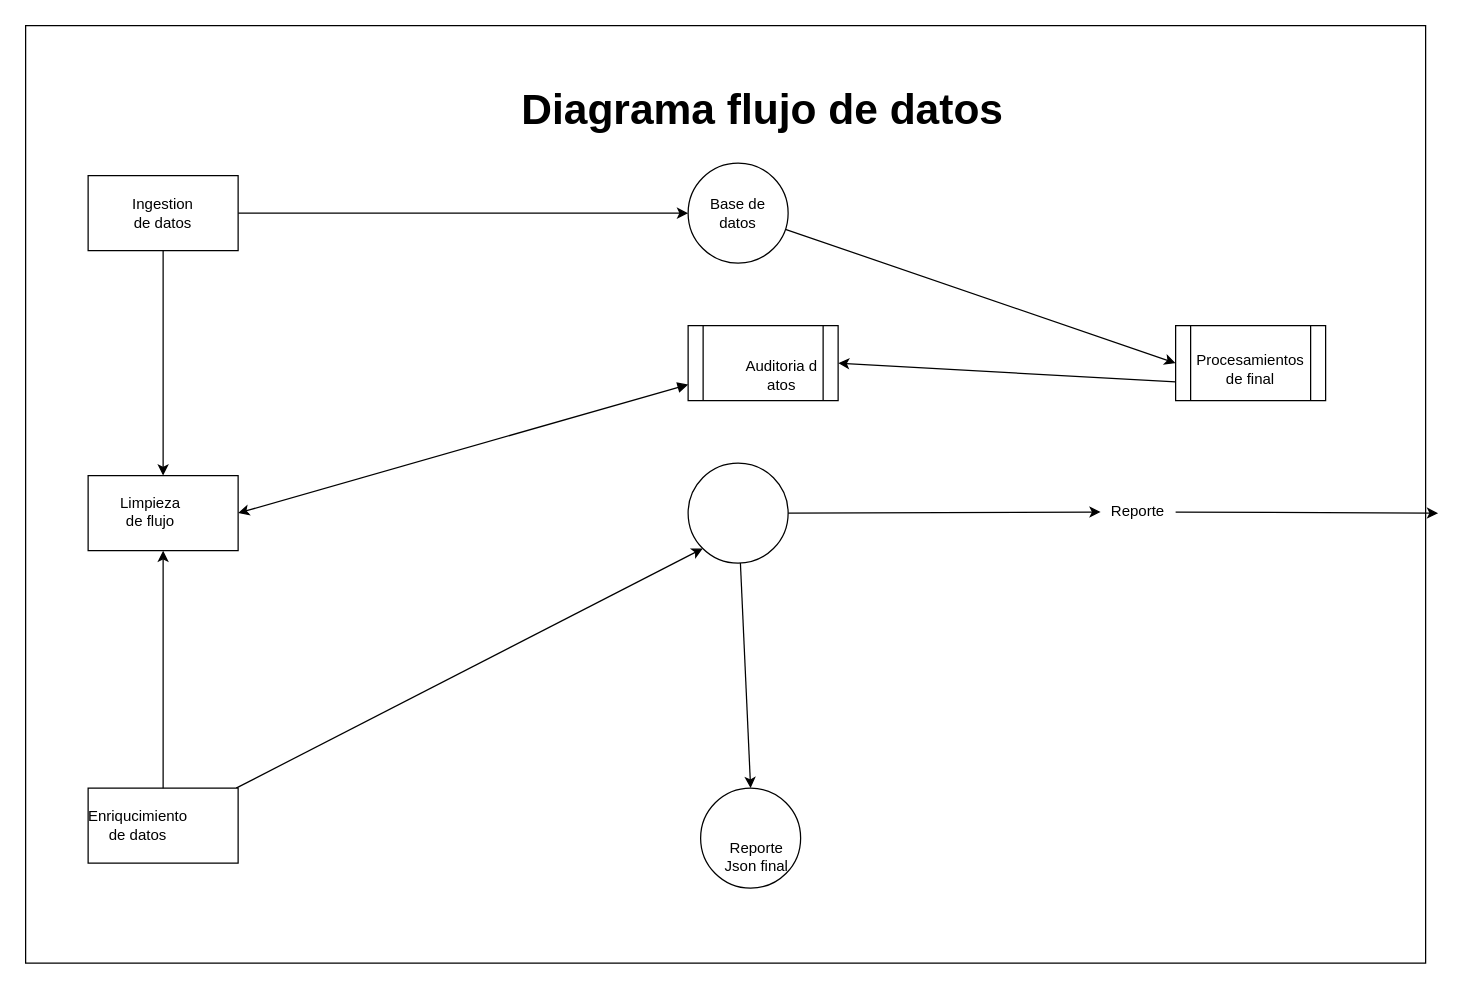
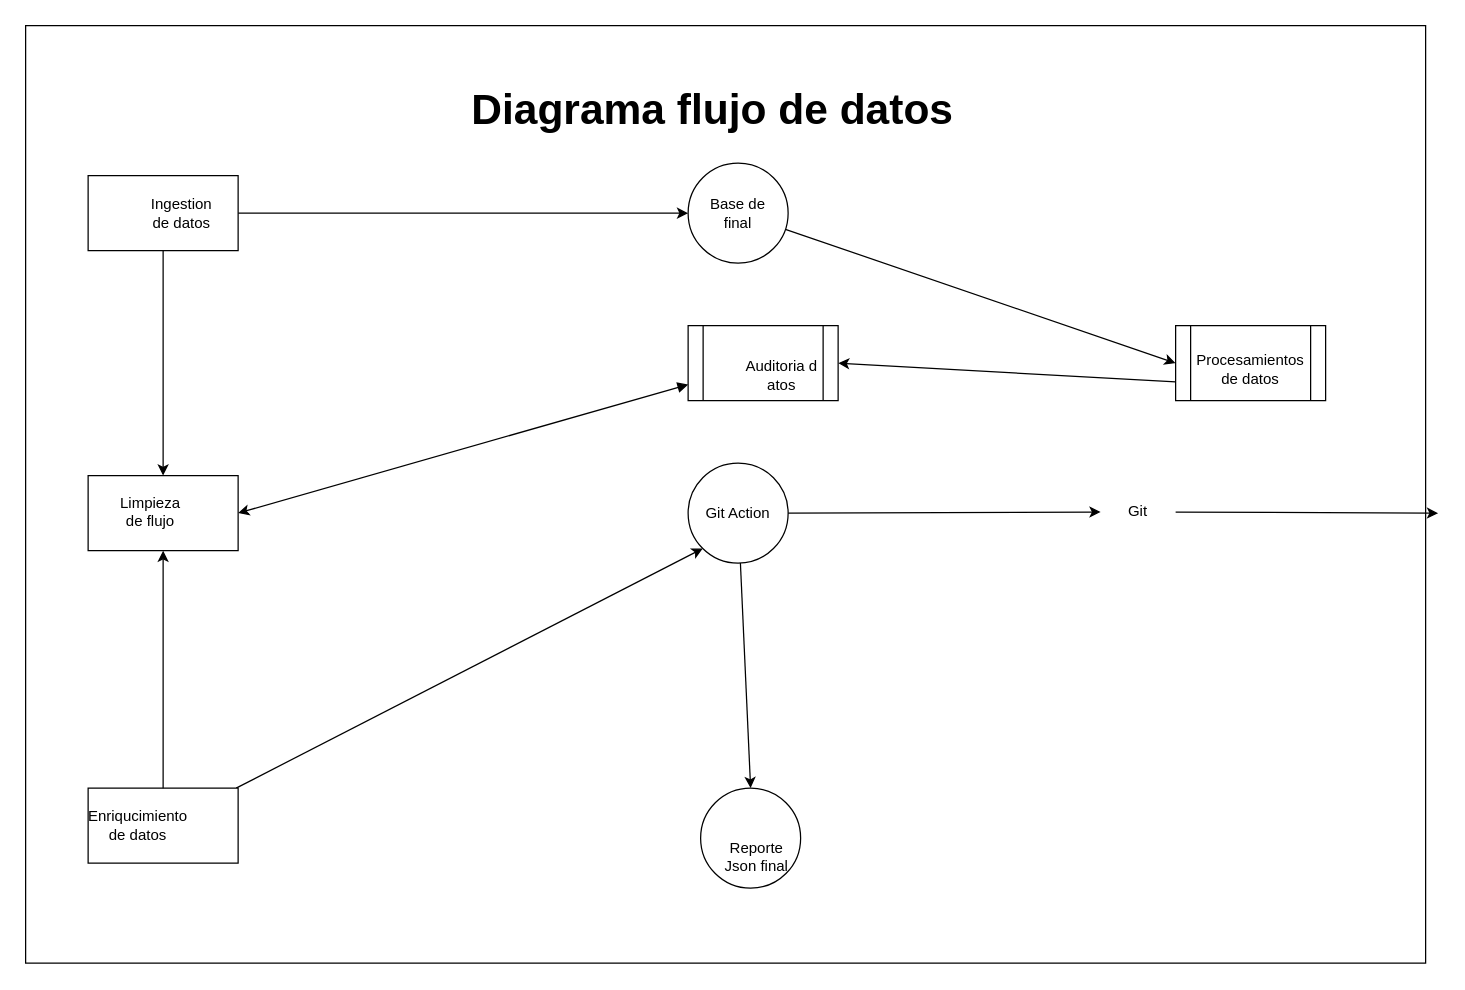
(769, 107) -> (719, 107)
(163, 213) -> (182, 213)
(738, 213) -> (738, 213)
(1251, 369) -> (1251, 369)
(1138, 512) -> (1138, 512)
none -> (738, 513)
